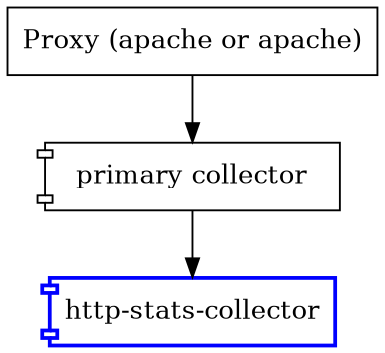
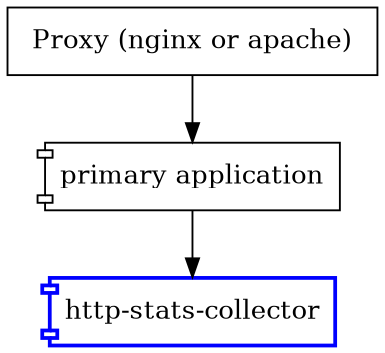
(192, 41) -> (192, 41)
(192, 177) -> (192, 177)
